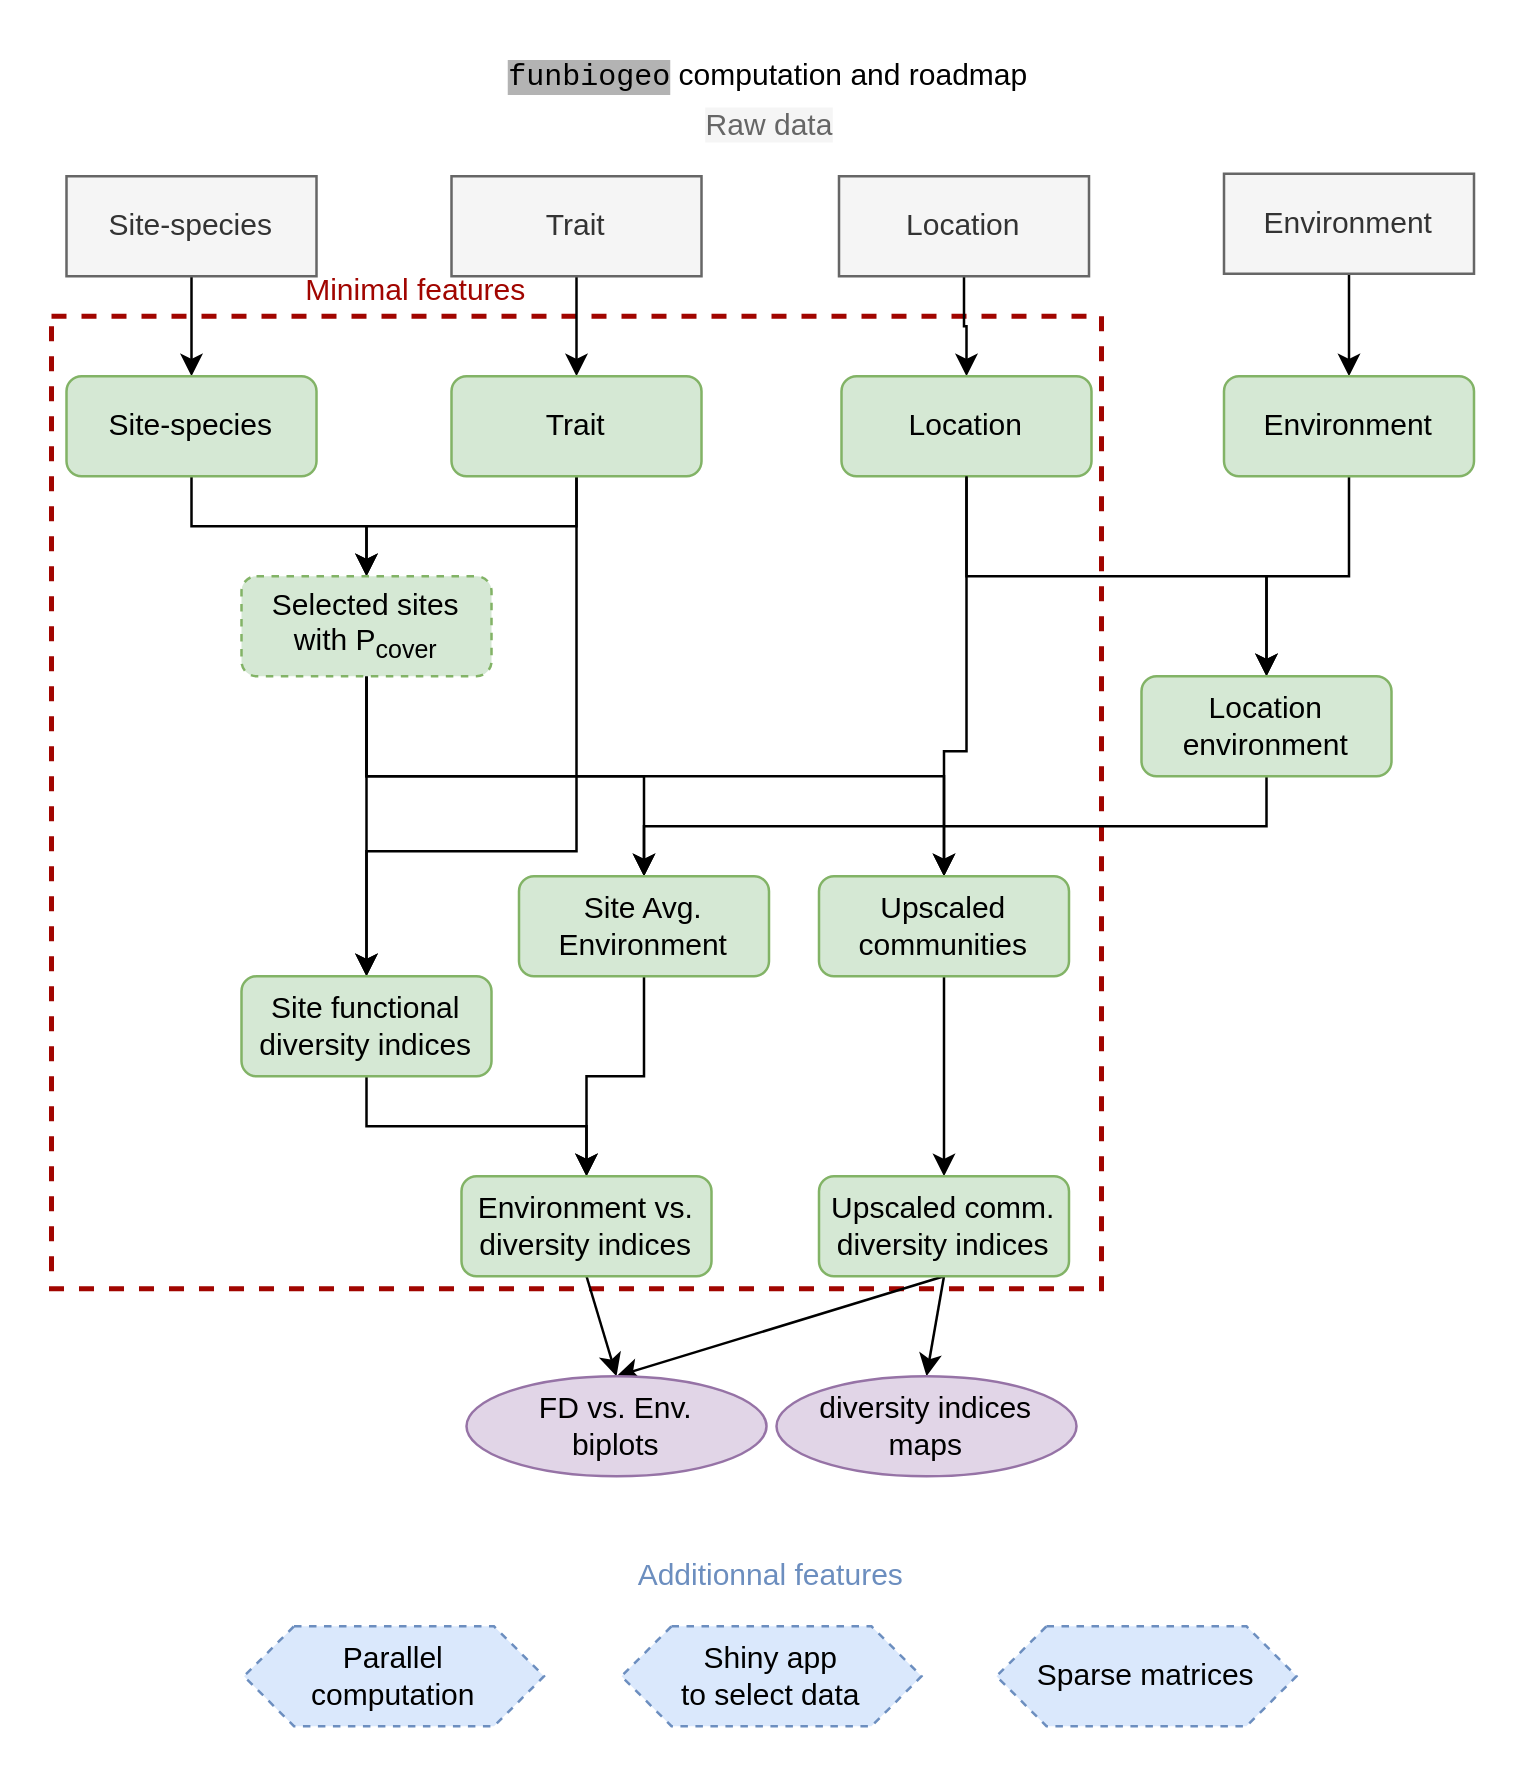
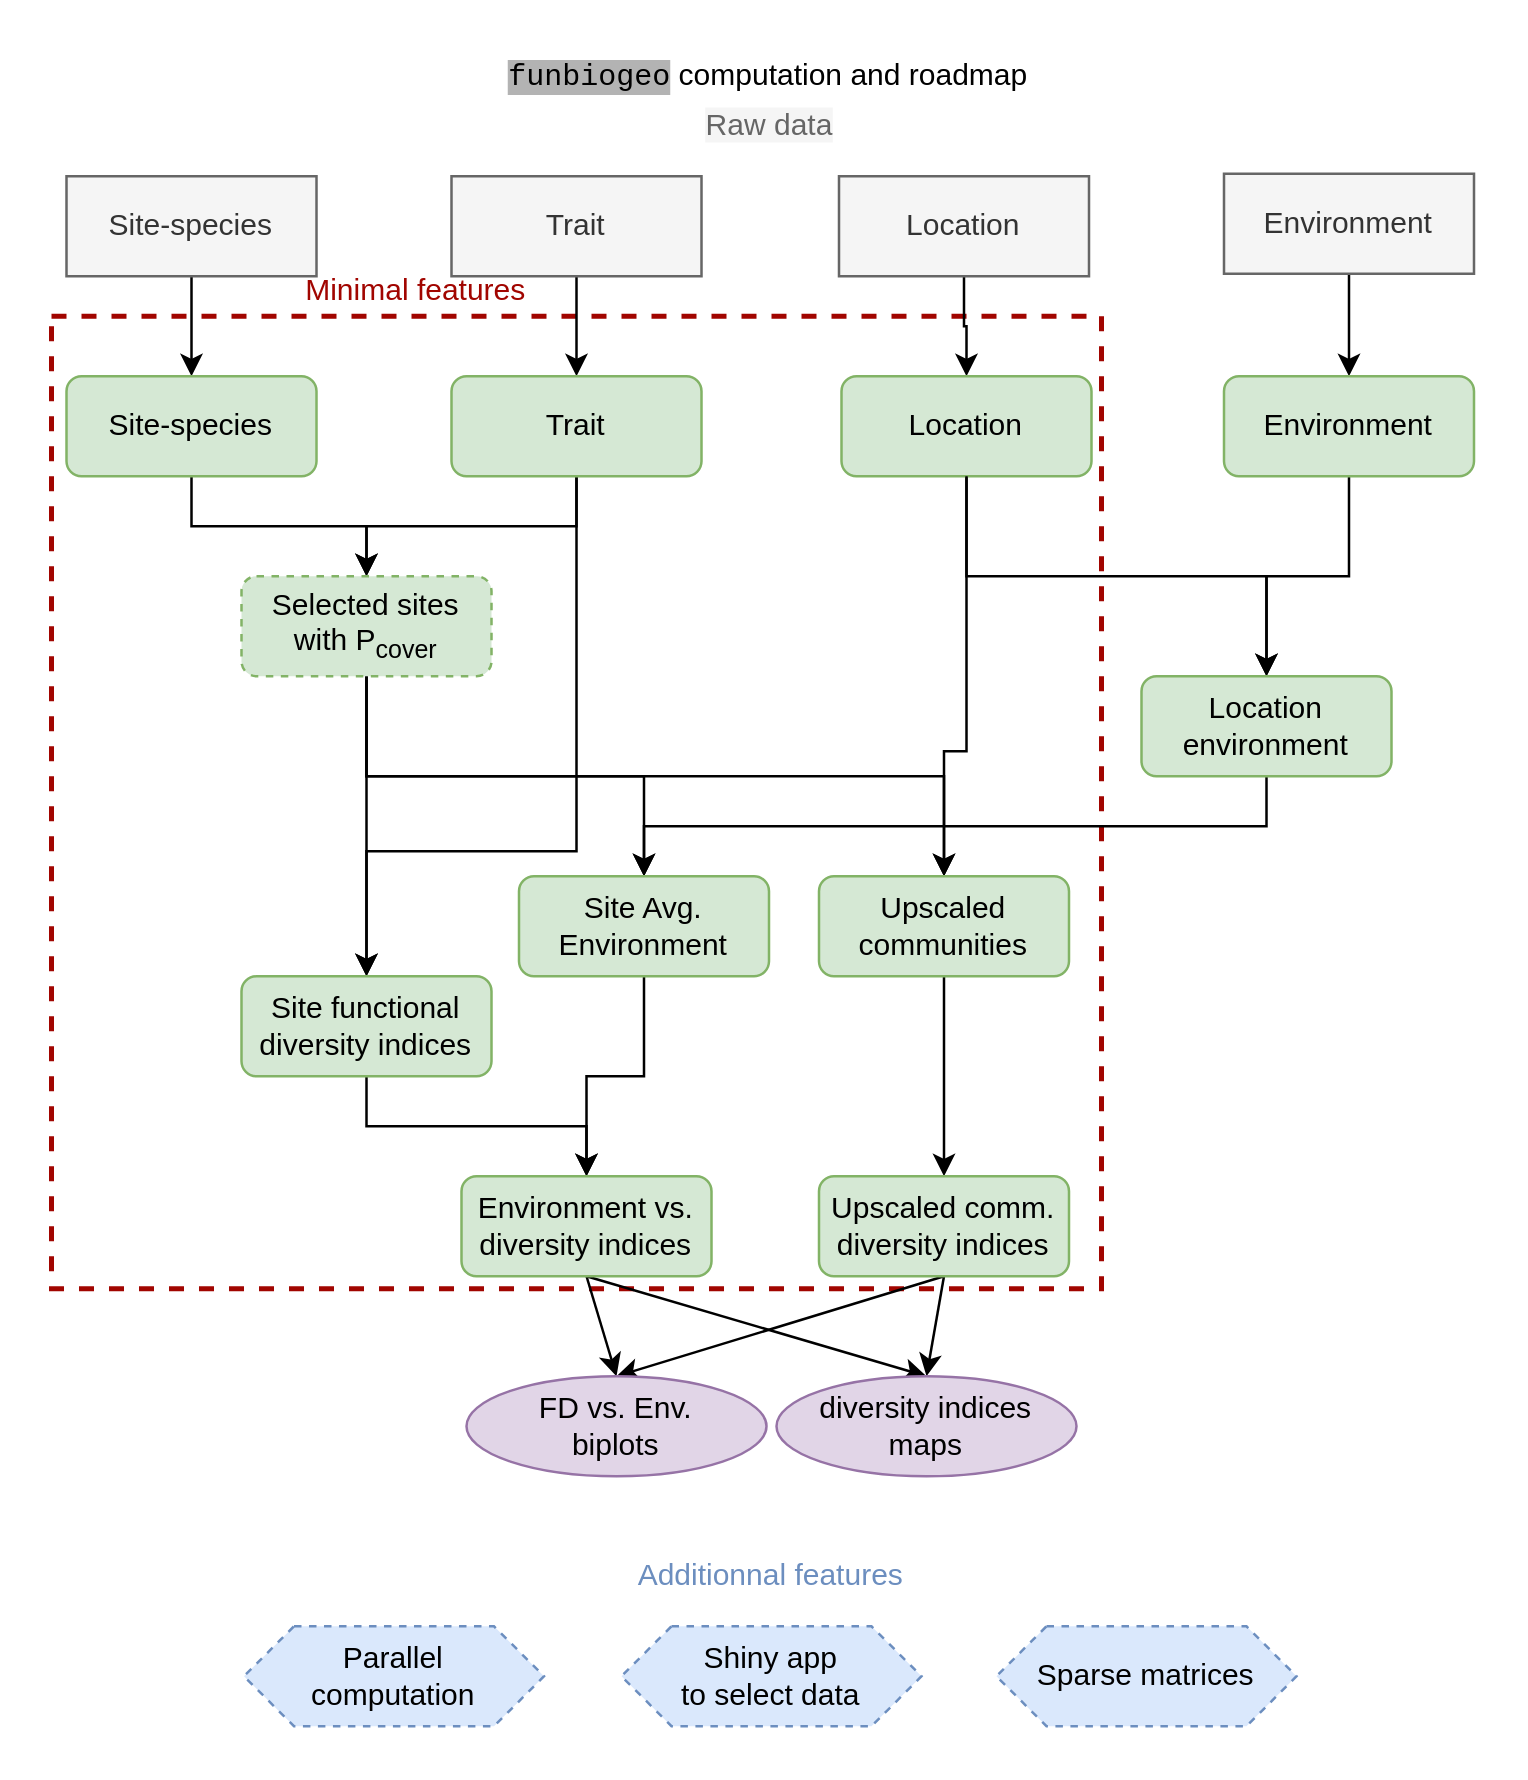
none -> (676, 1303)
